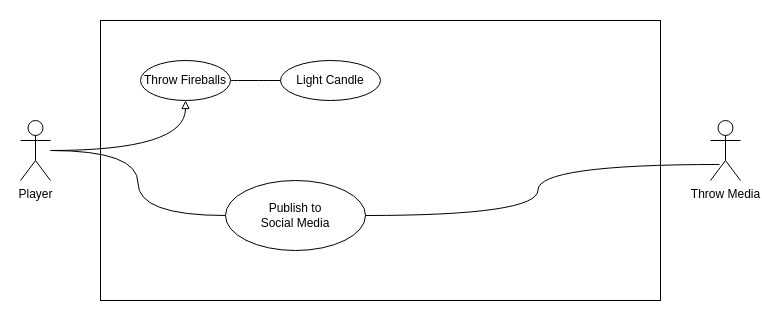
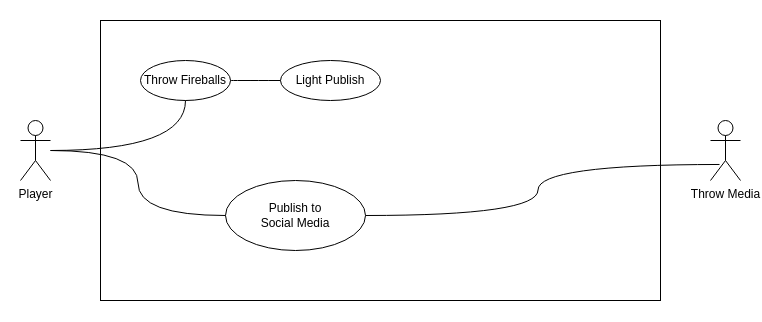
(331, 81) -> (331, 81)
(155, 139) -> (156, 136)
